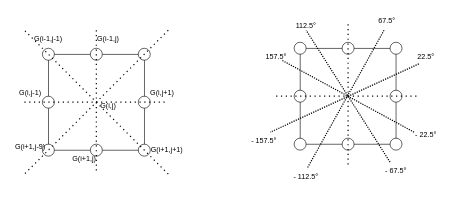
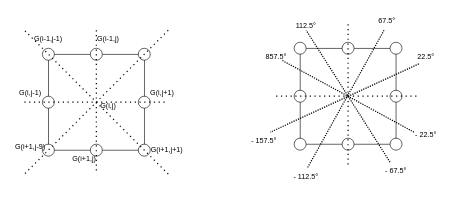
(276, 57) -> (276, 57)
